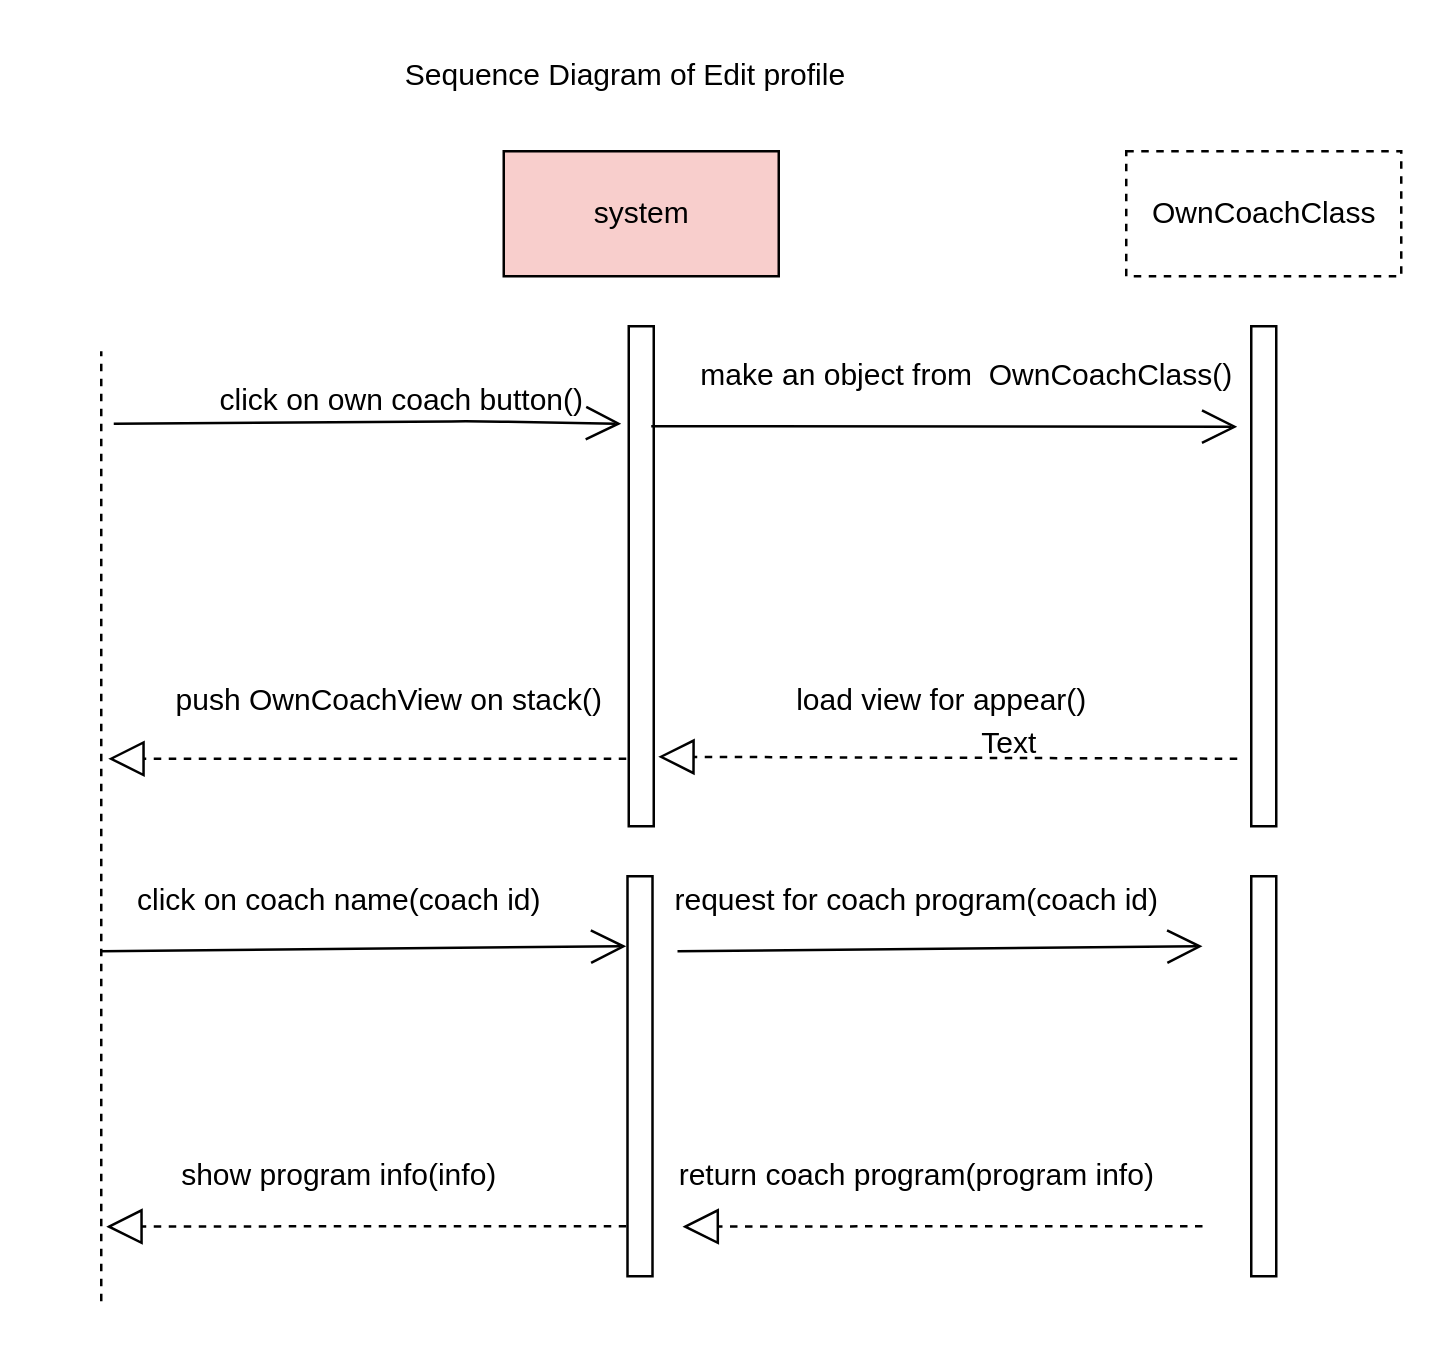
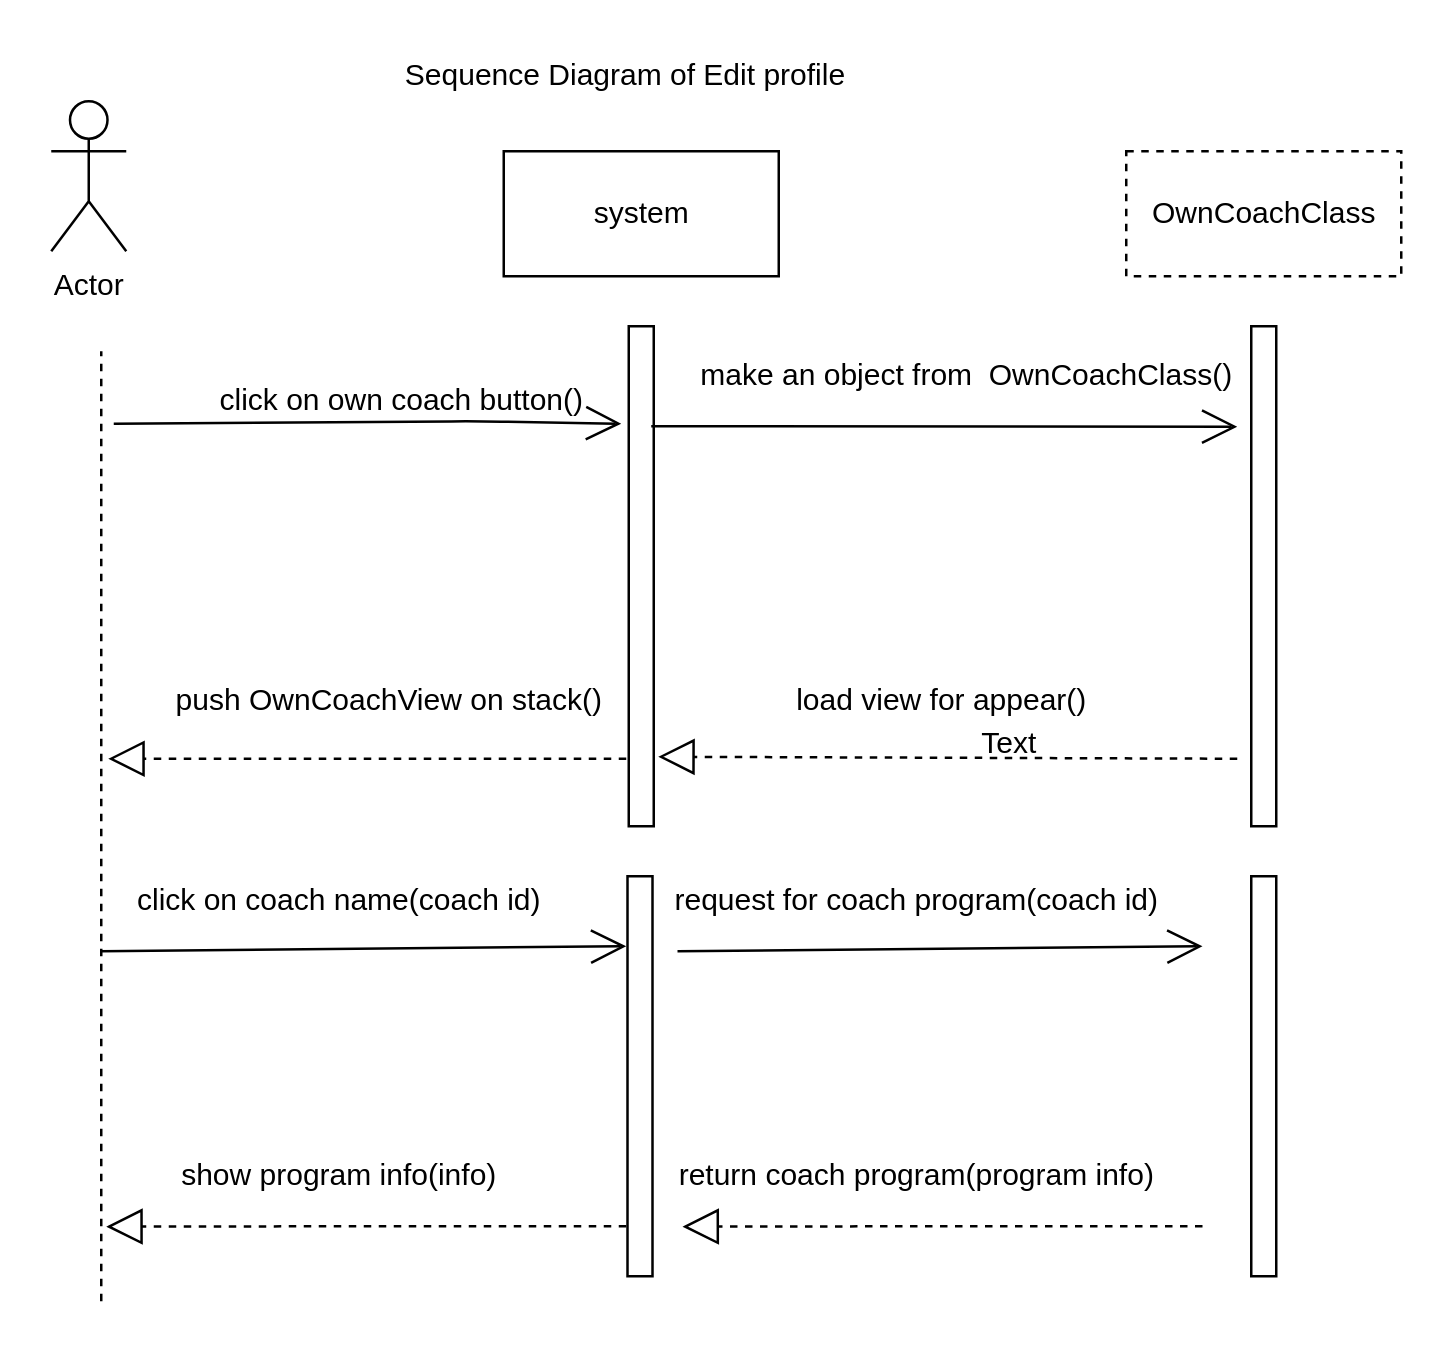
none -> (89, 176)
(641, 214) -> (641, 214)
